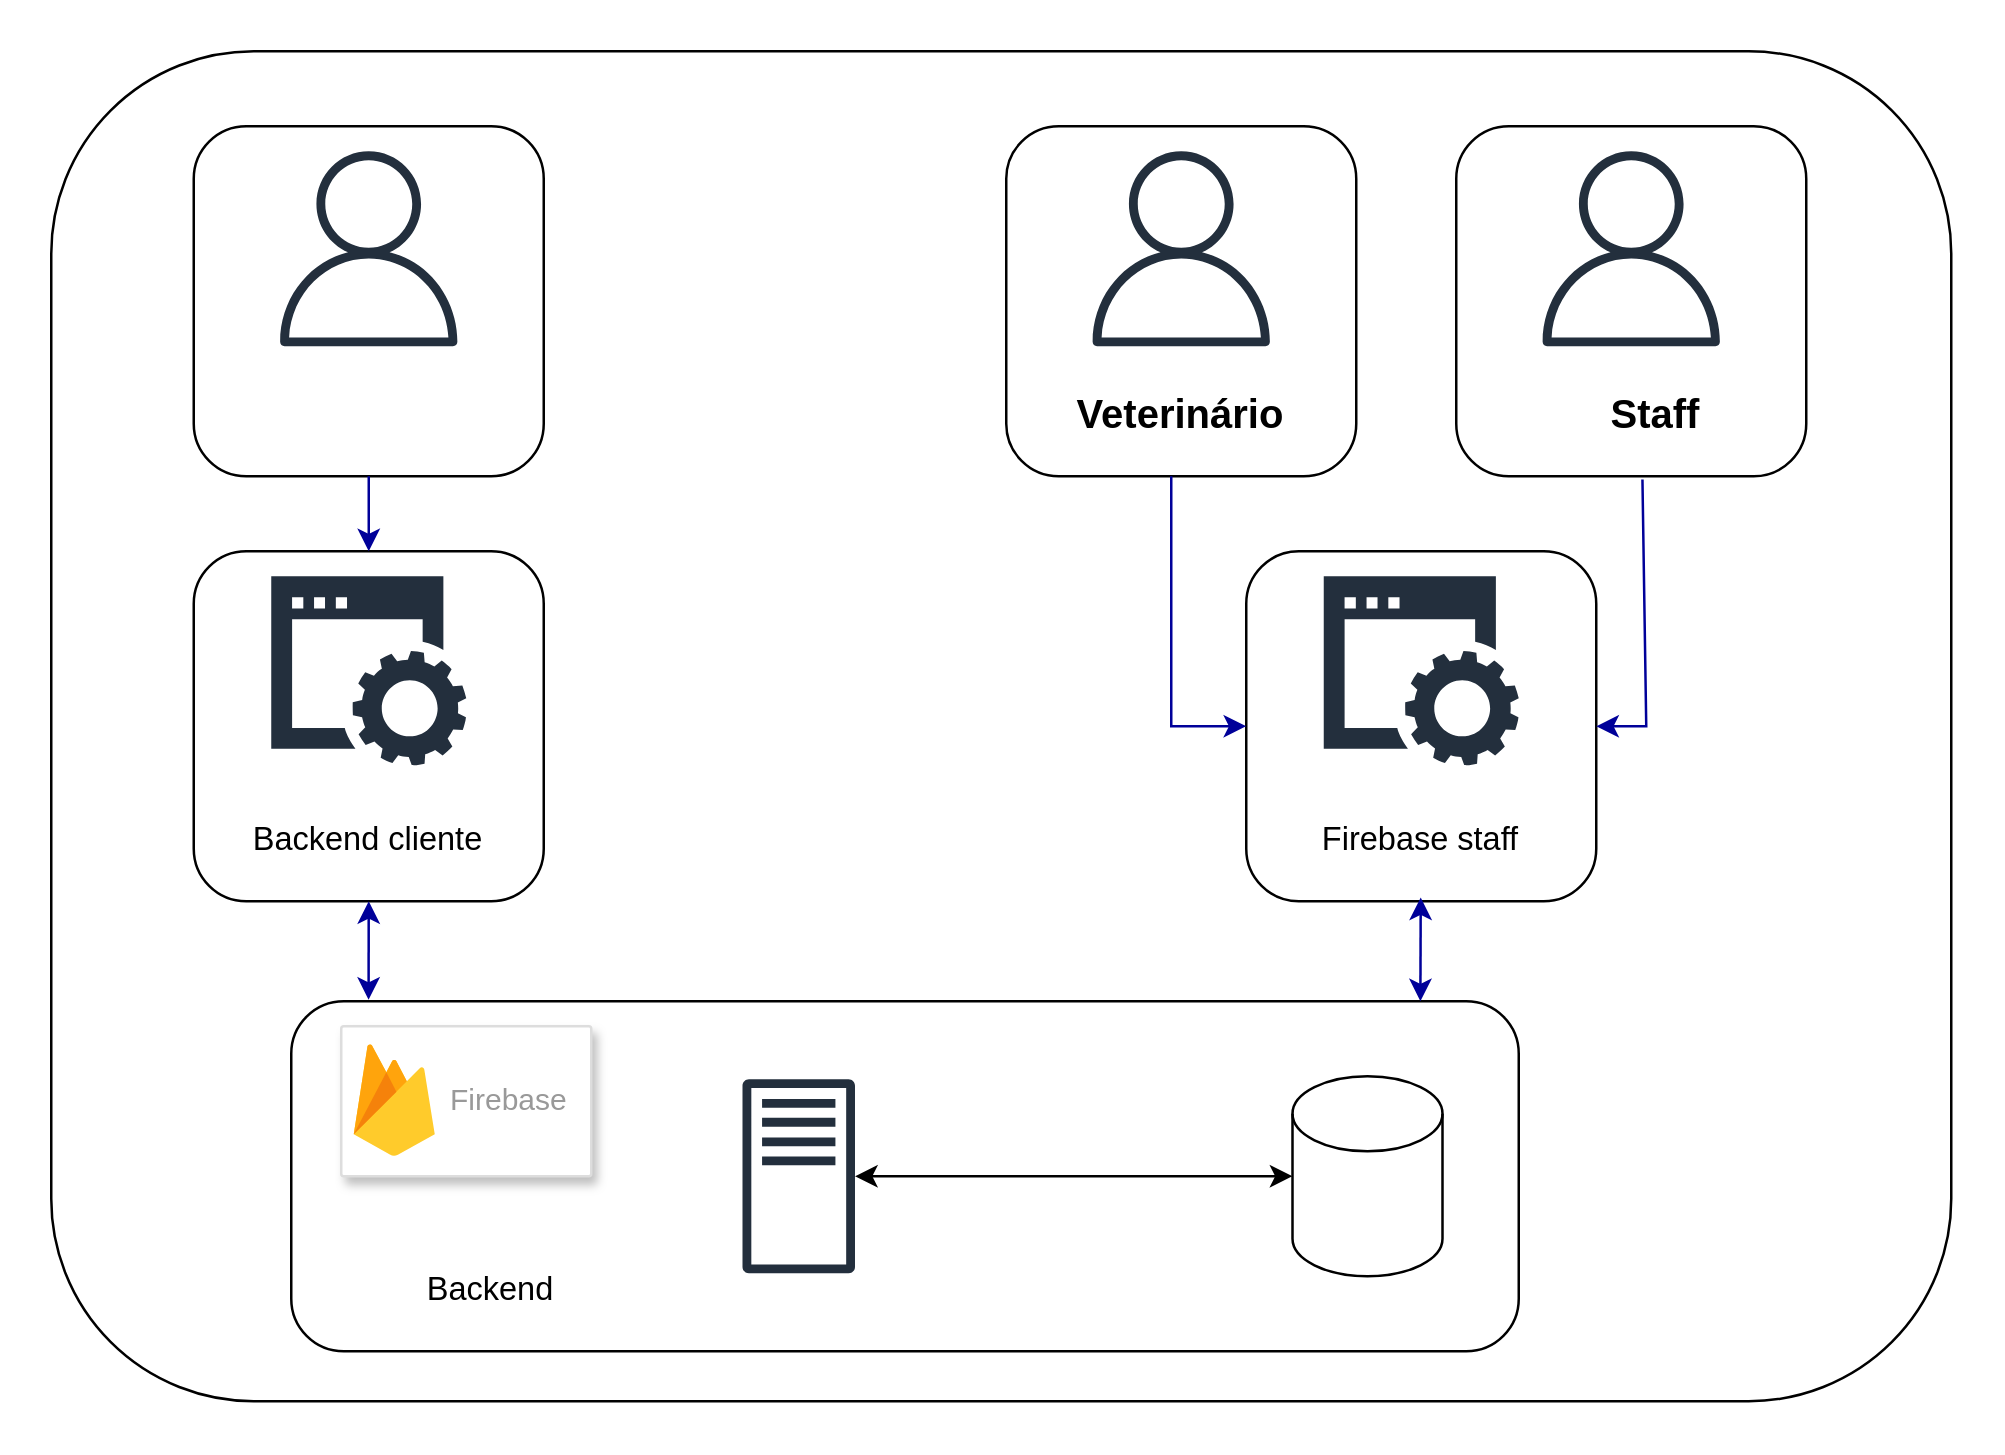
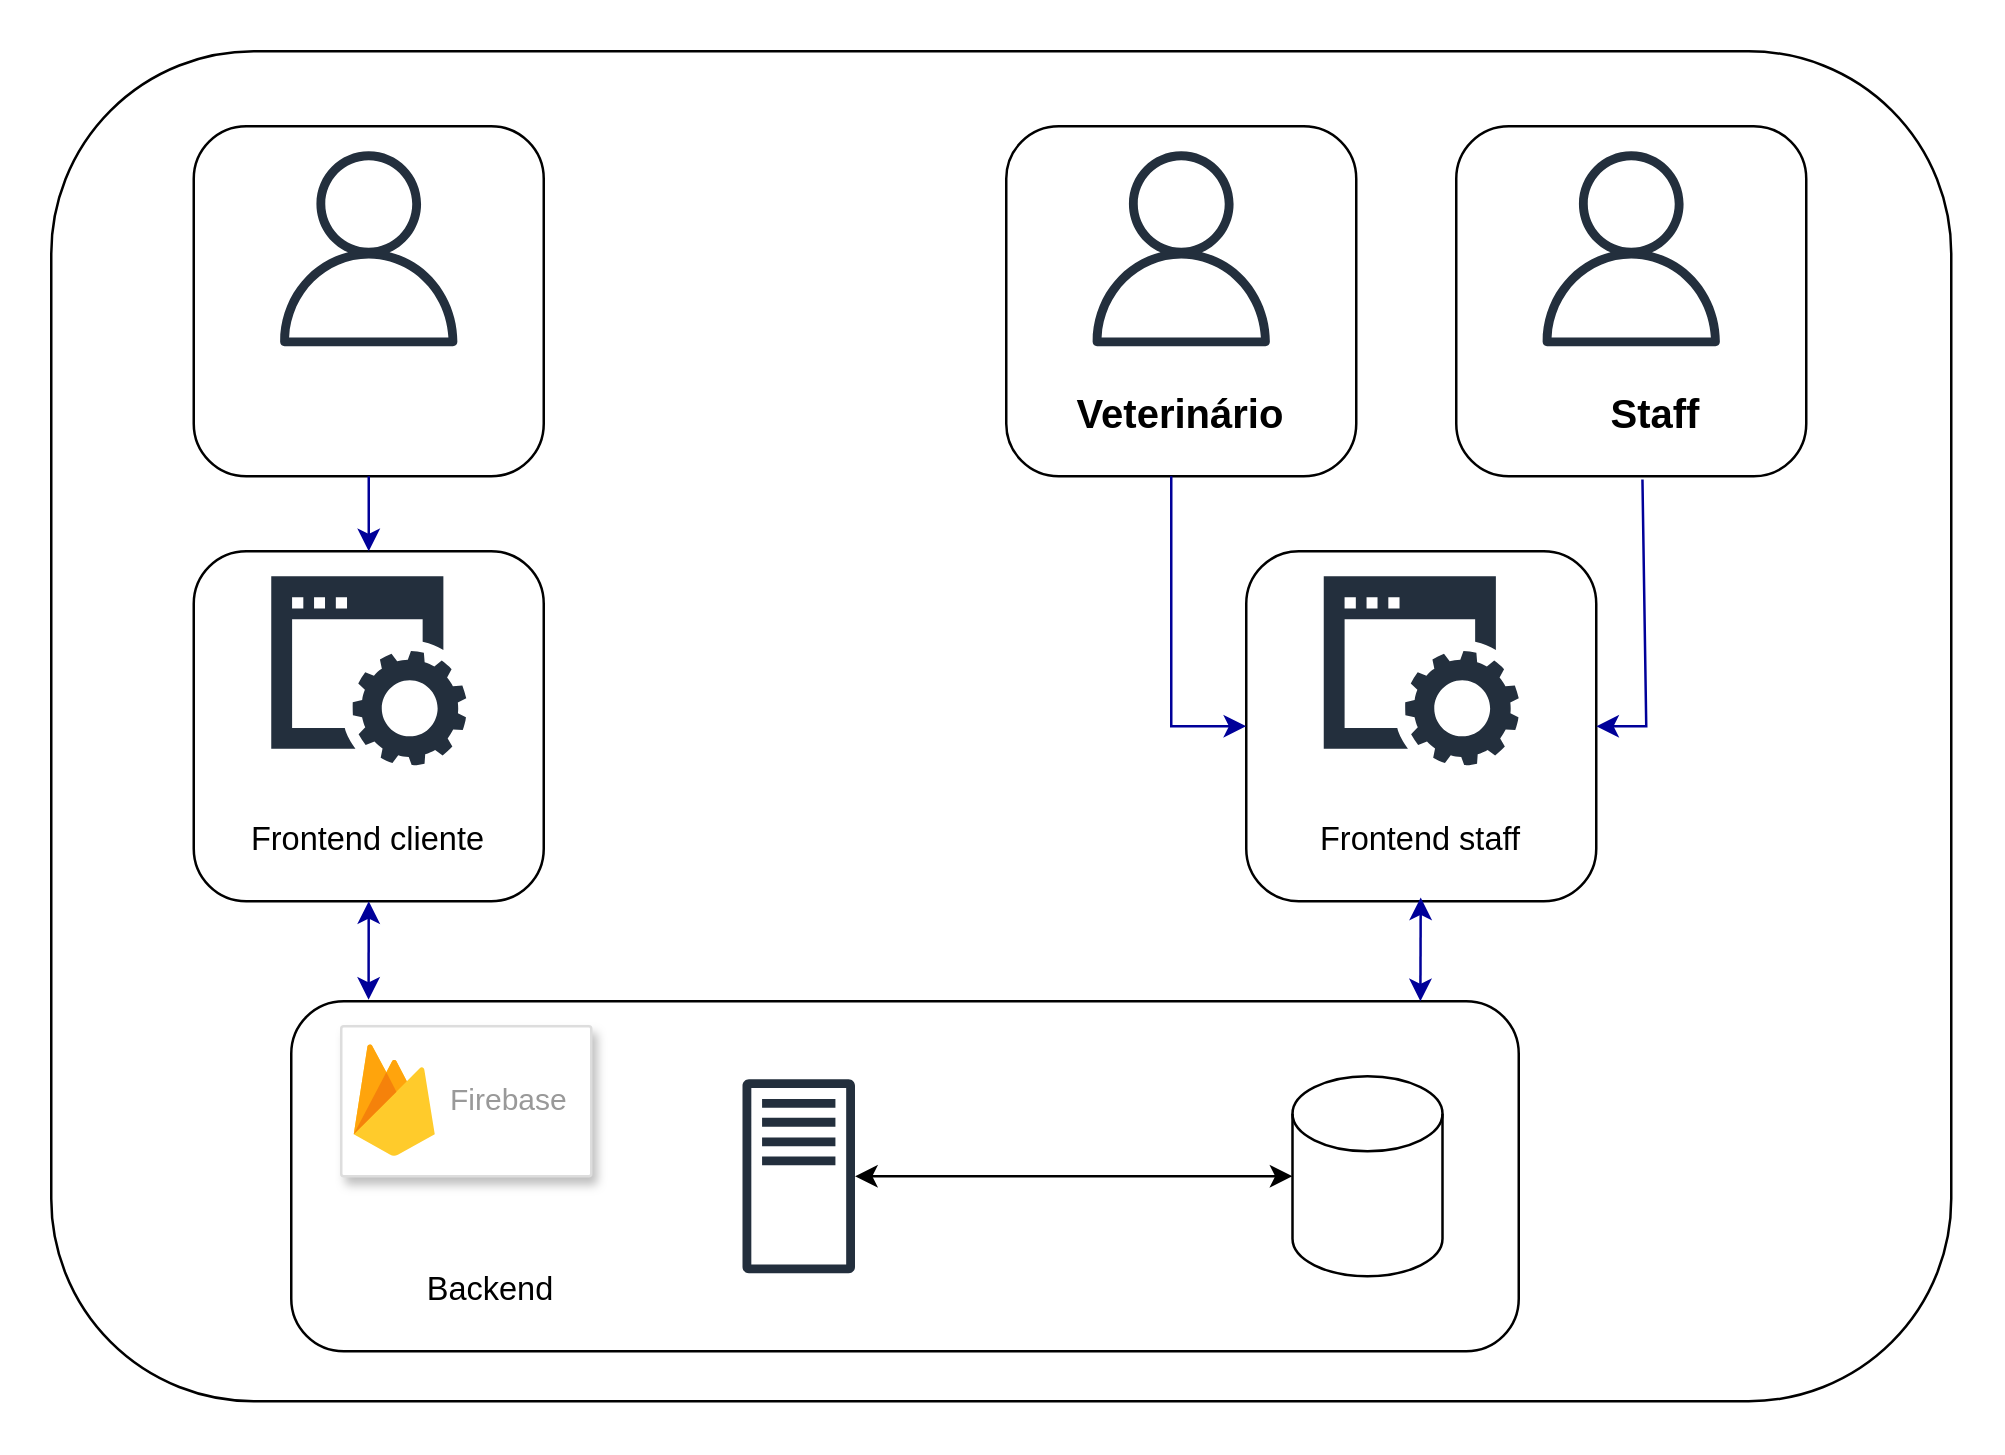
(369, 839) -> (369, 839)
(1421, 839) -> (1421, 839)
